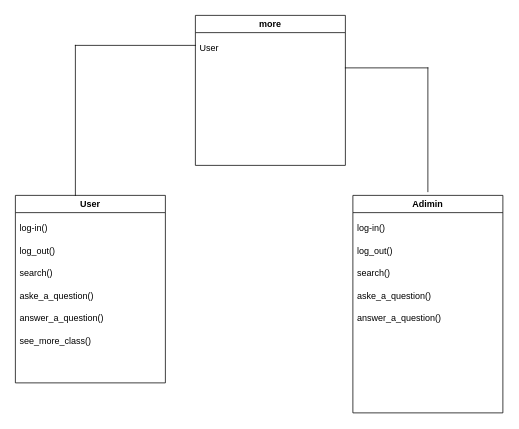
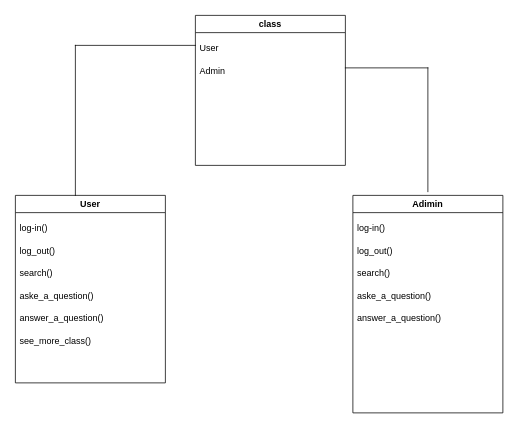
(270, 24) -> (270, 24)
none -> (270, 72)
